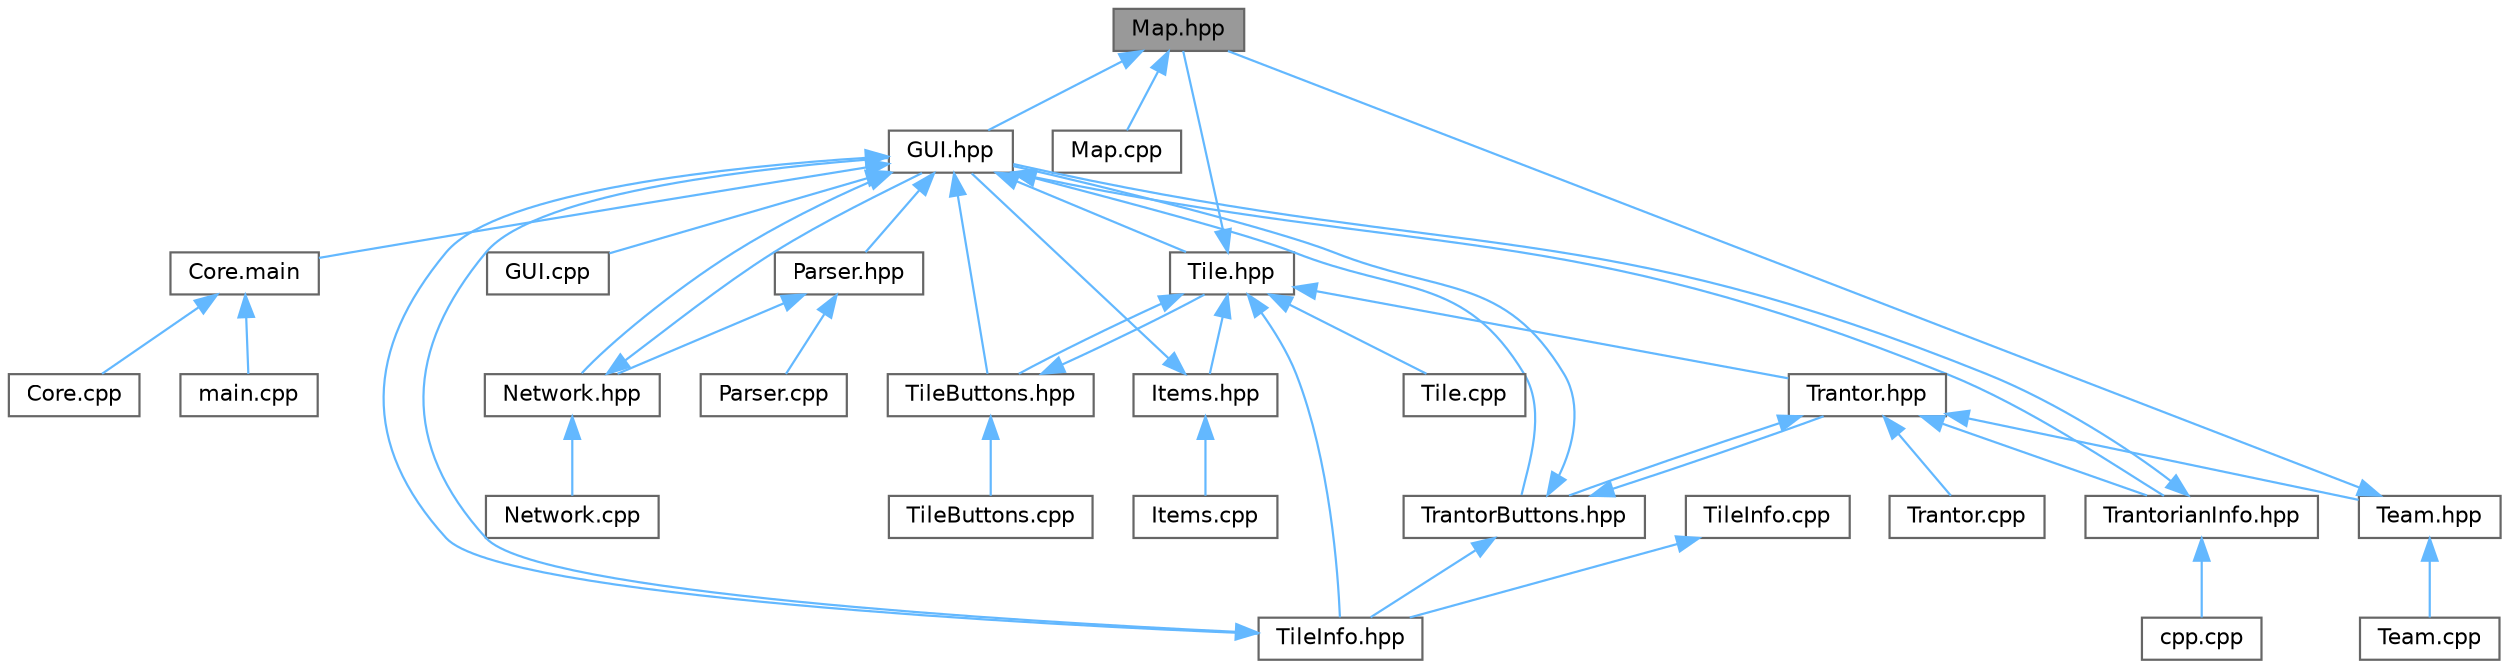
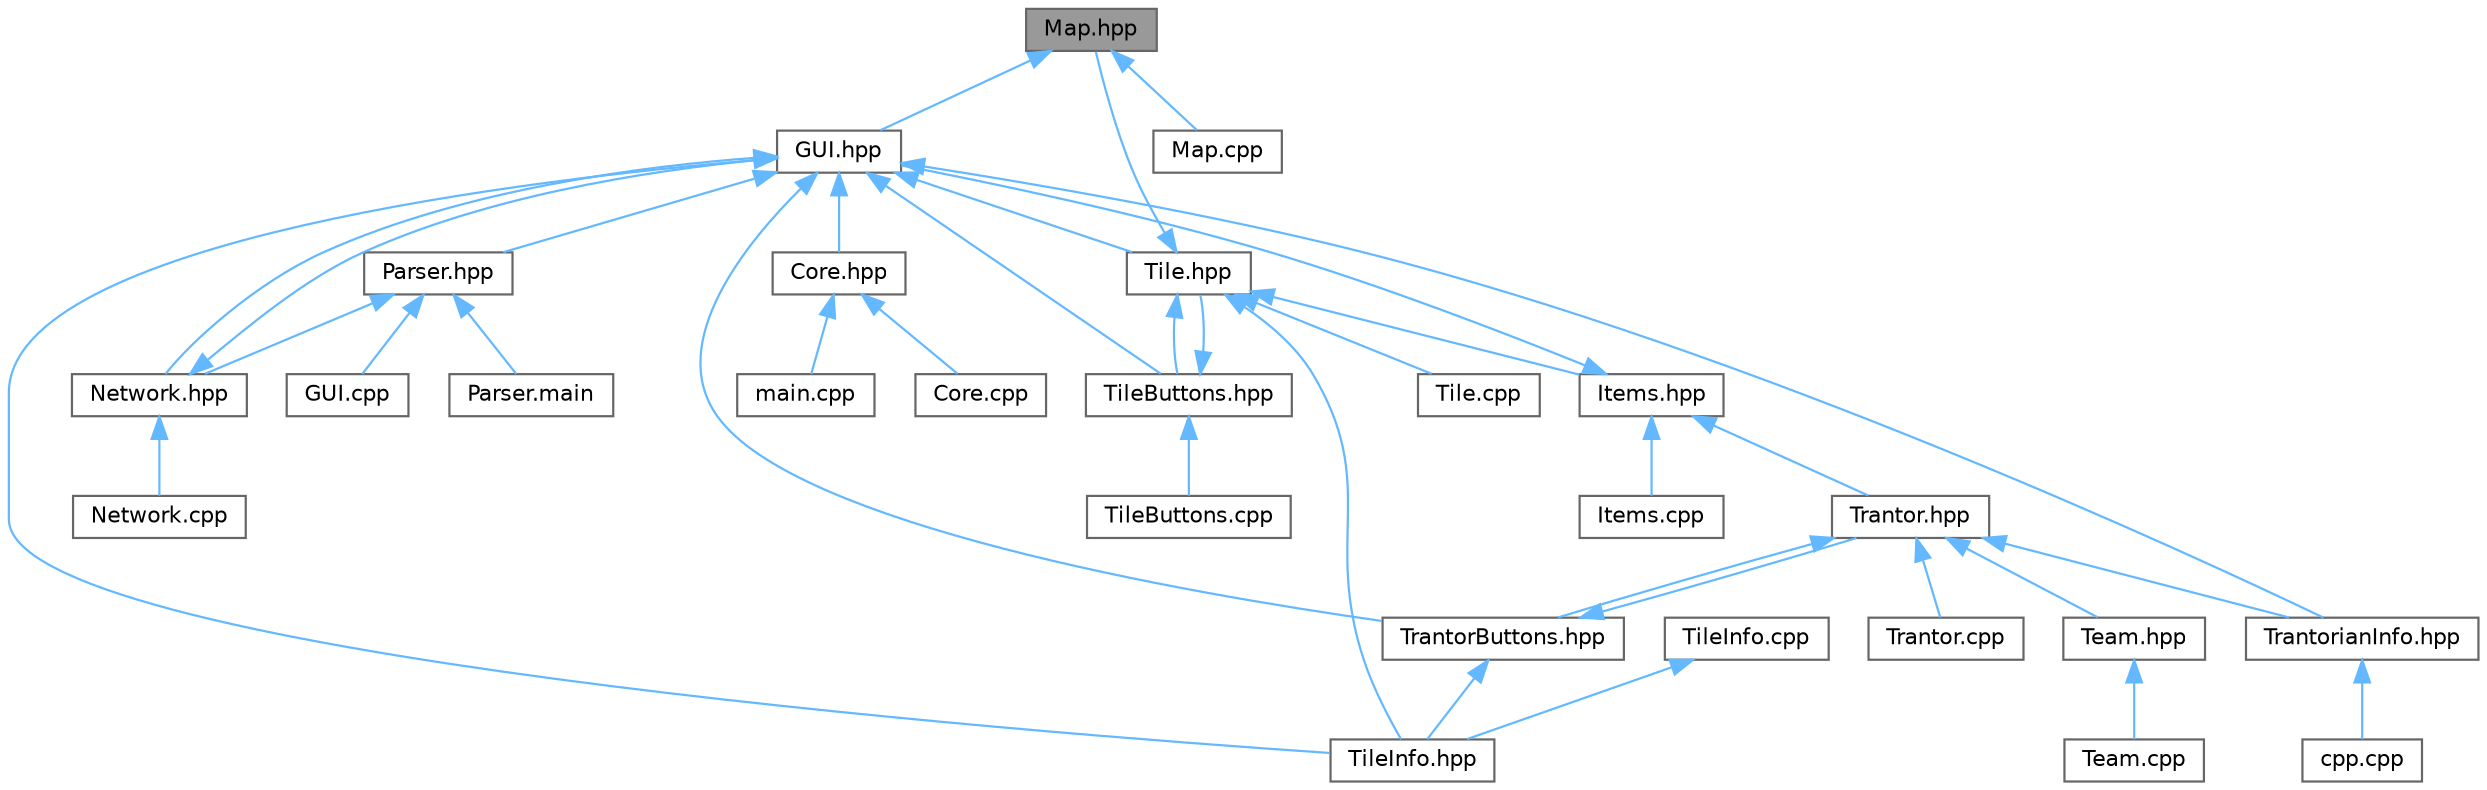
(738, 216) -> (386, 343)
(1794, 269) -> none
(245, 273) -> (839, 273)
(1456, 289) -> none
(1846, 322) -> none
(1564, 337) -> (1791, 461)
(774, 395) -> (531, 395)
(496, 543) -> none
